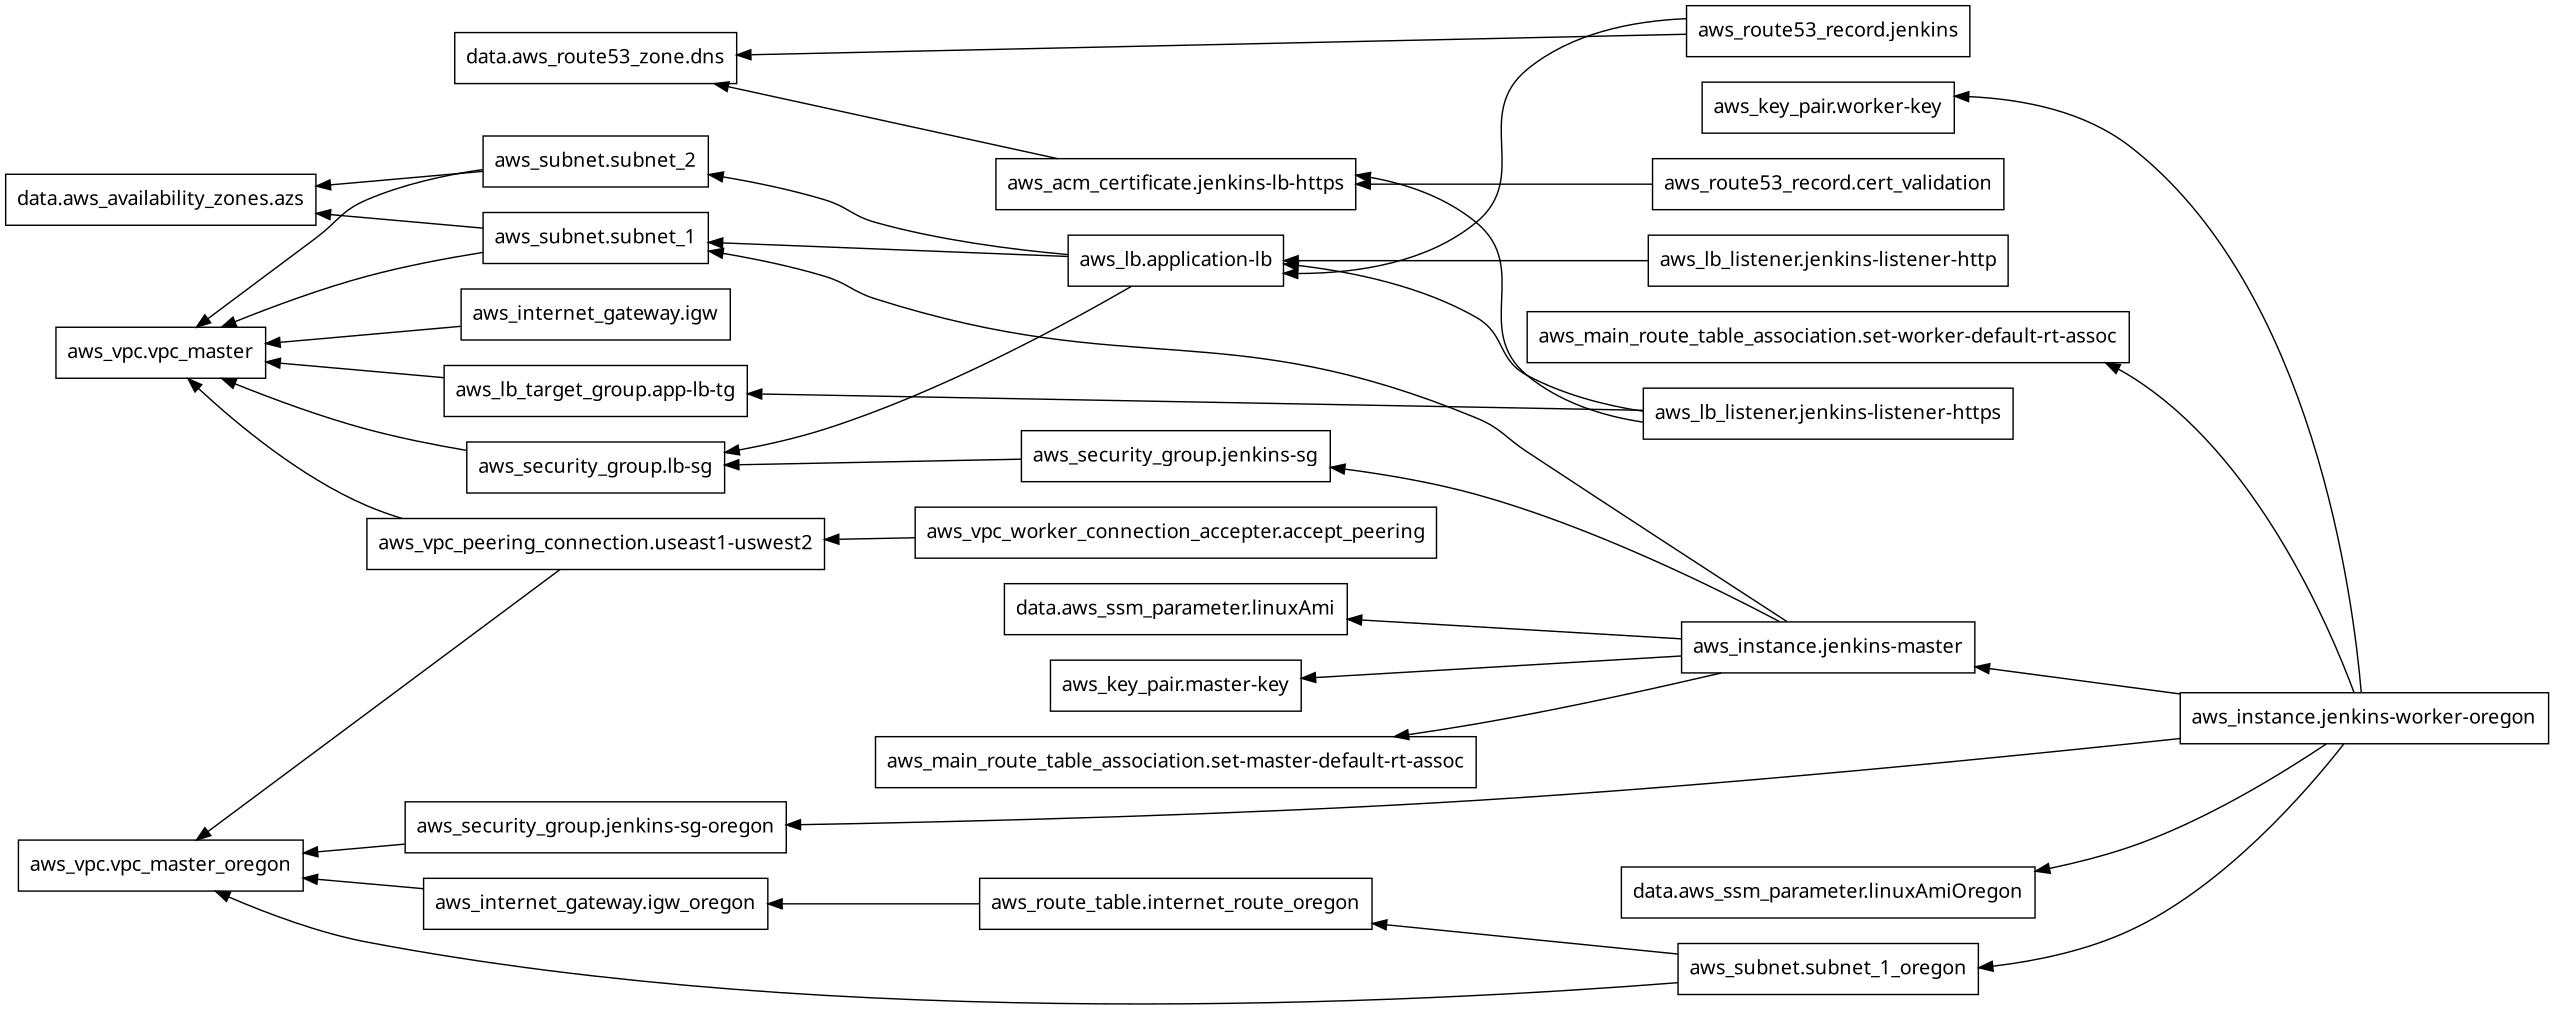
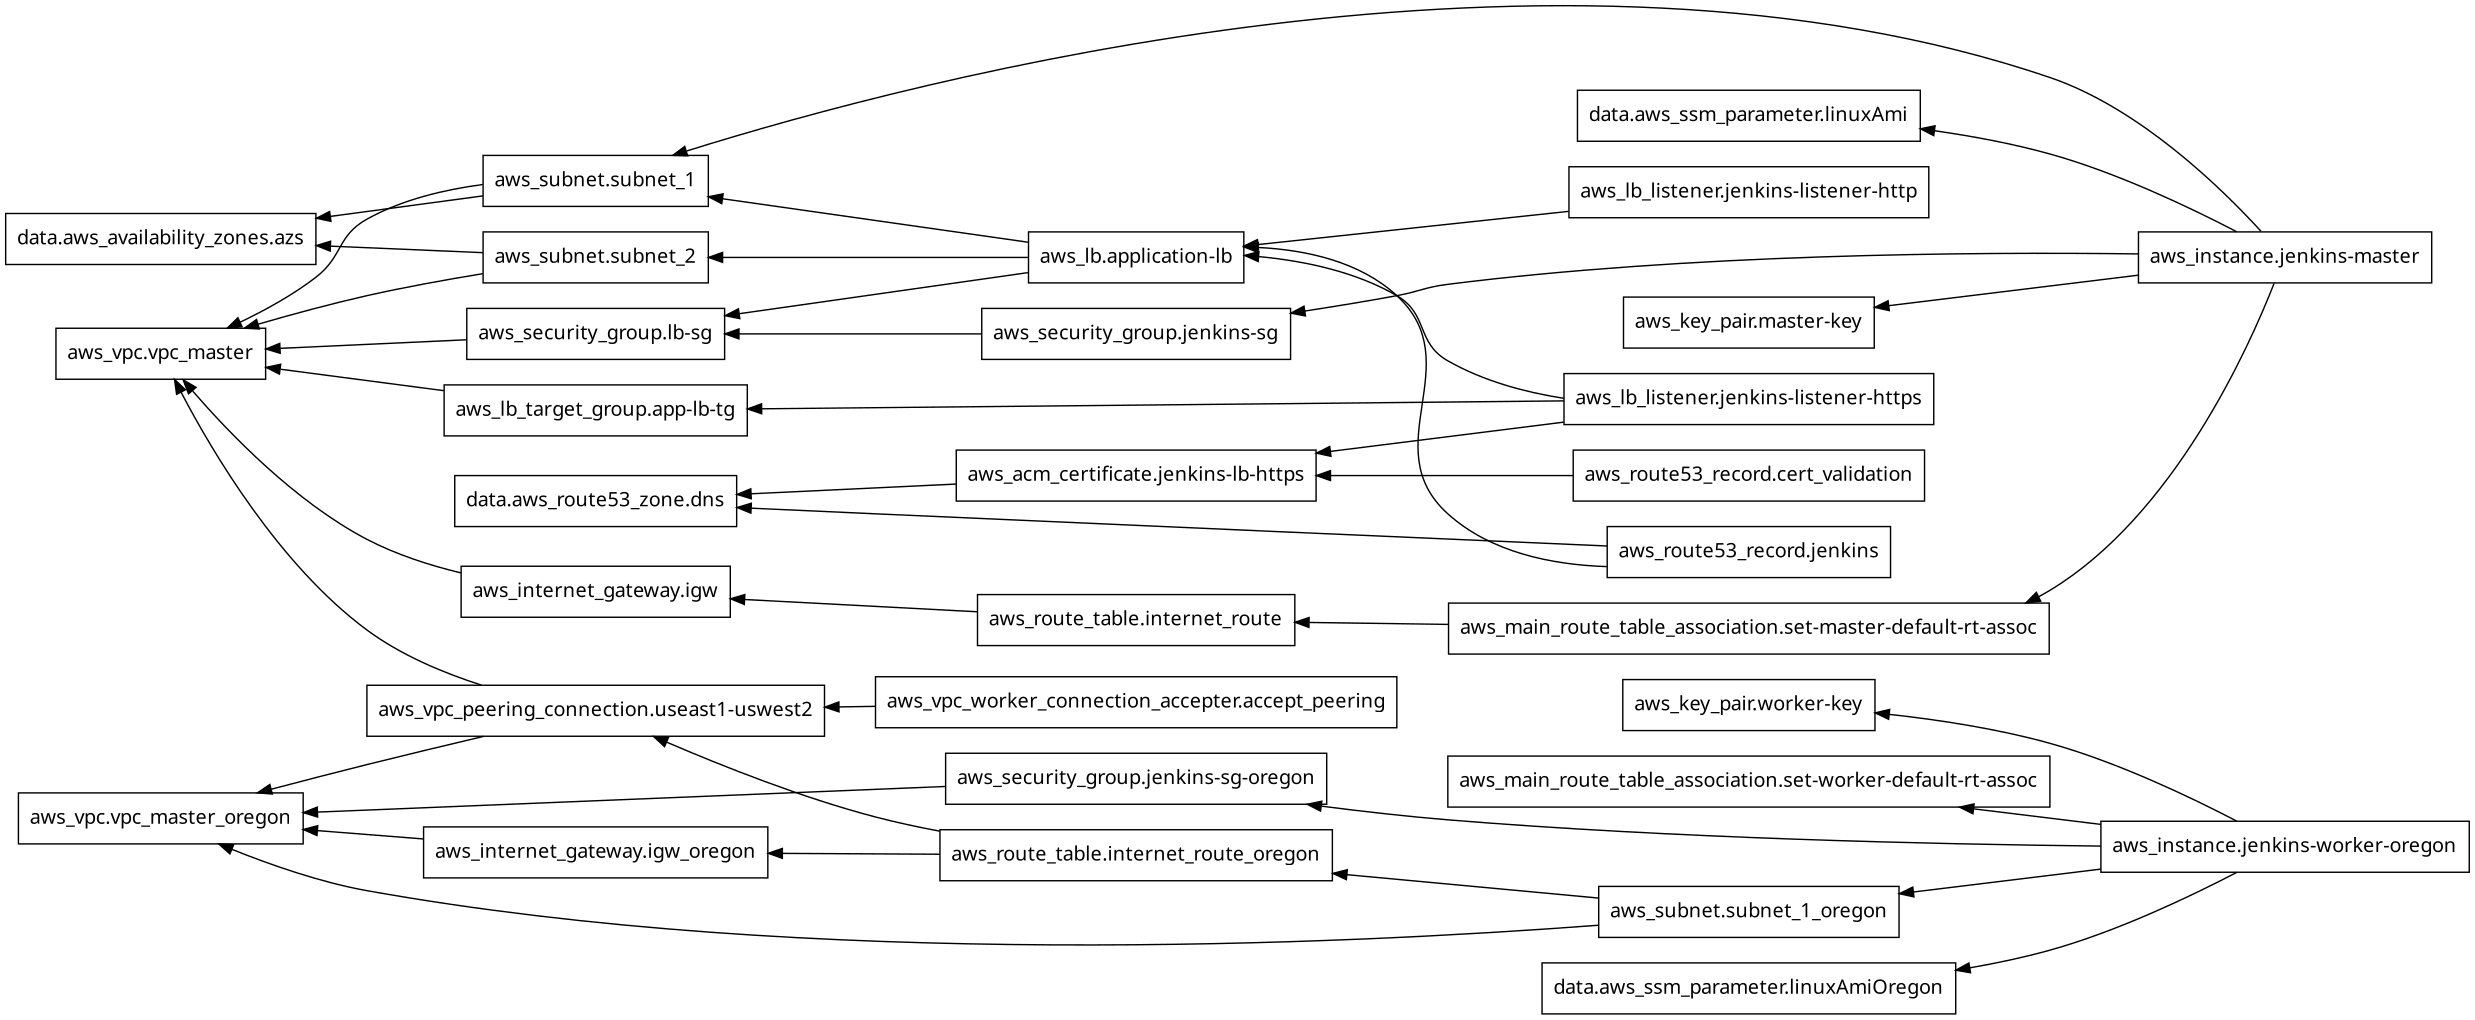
none -> (1136, 620)
(2085, 681) -> none
none -> (822, 801)
